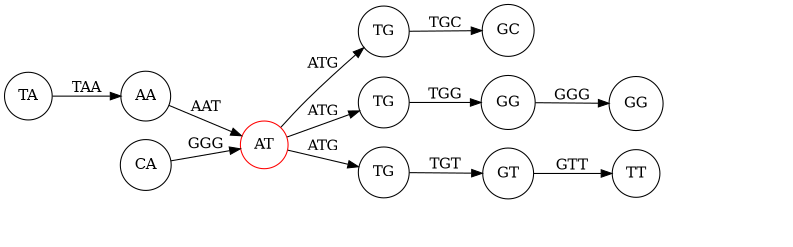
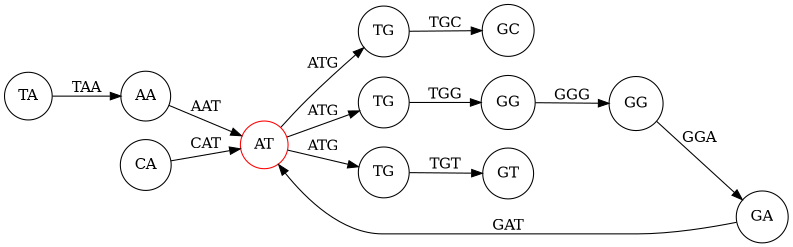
(206, 144) -> (206, 144)
(636, 173) -> none
none -> (762, 217)
